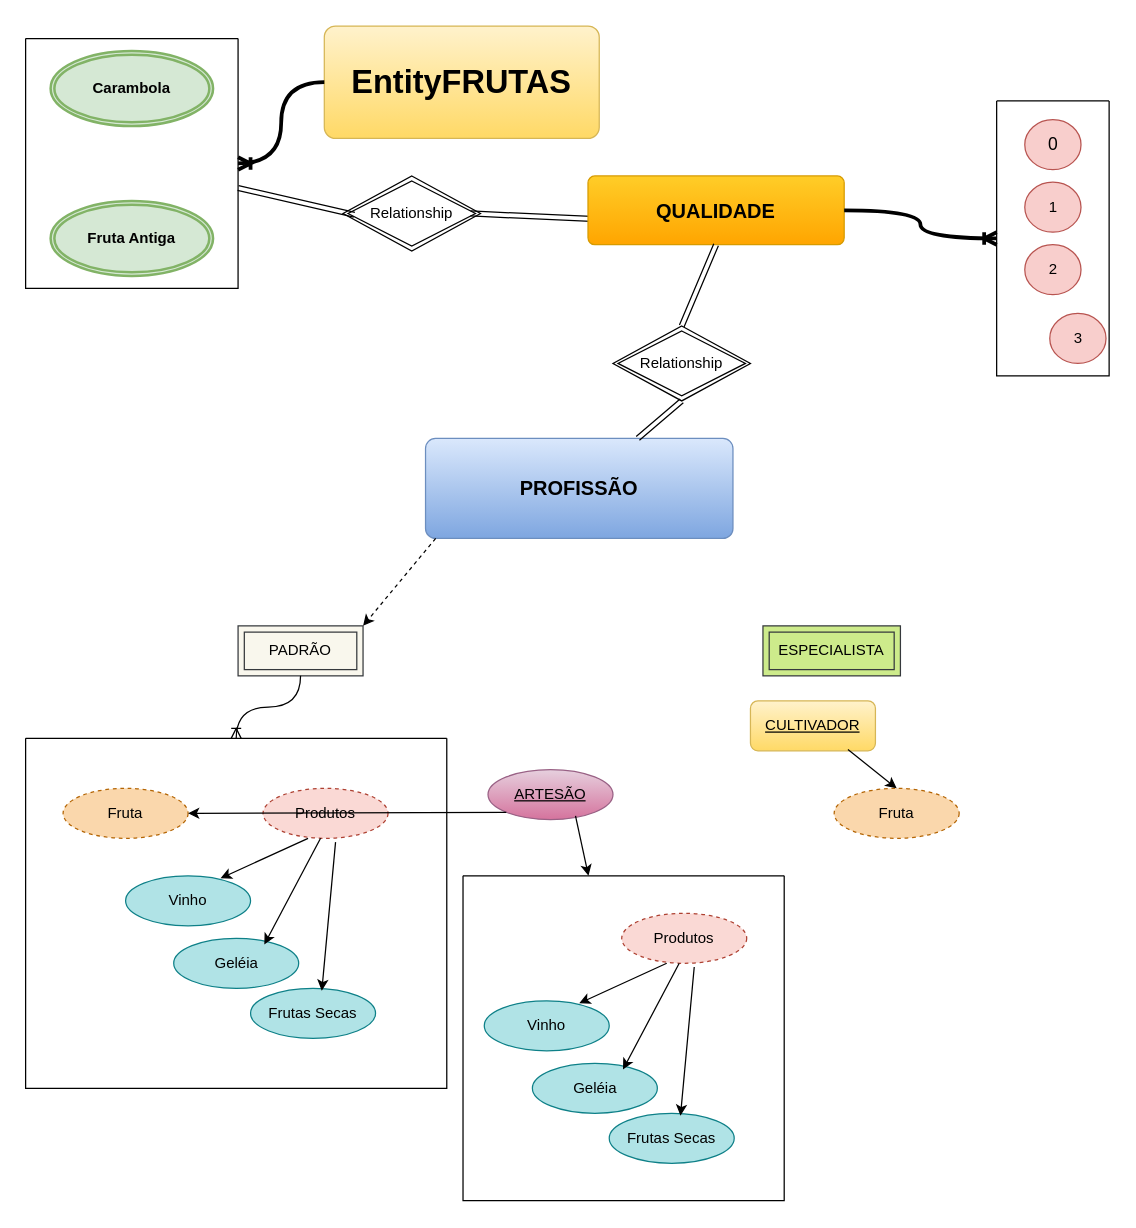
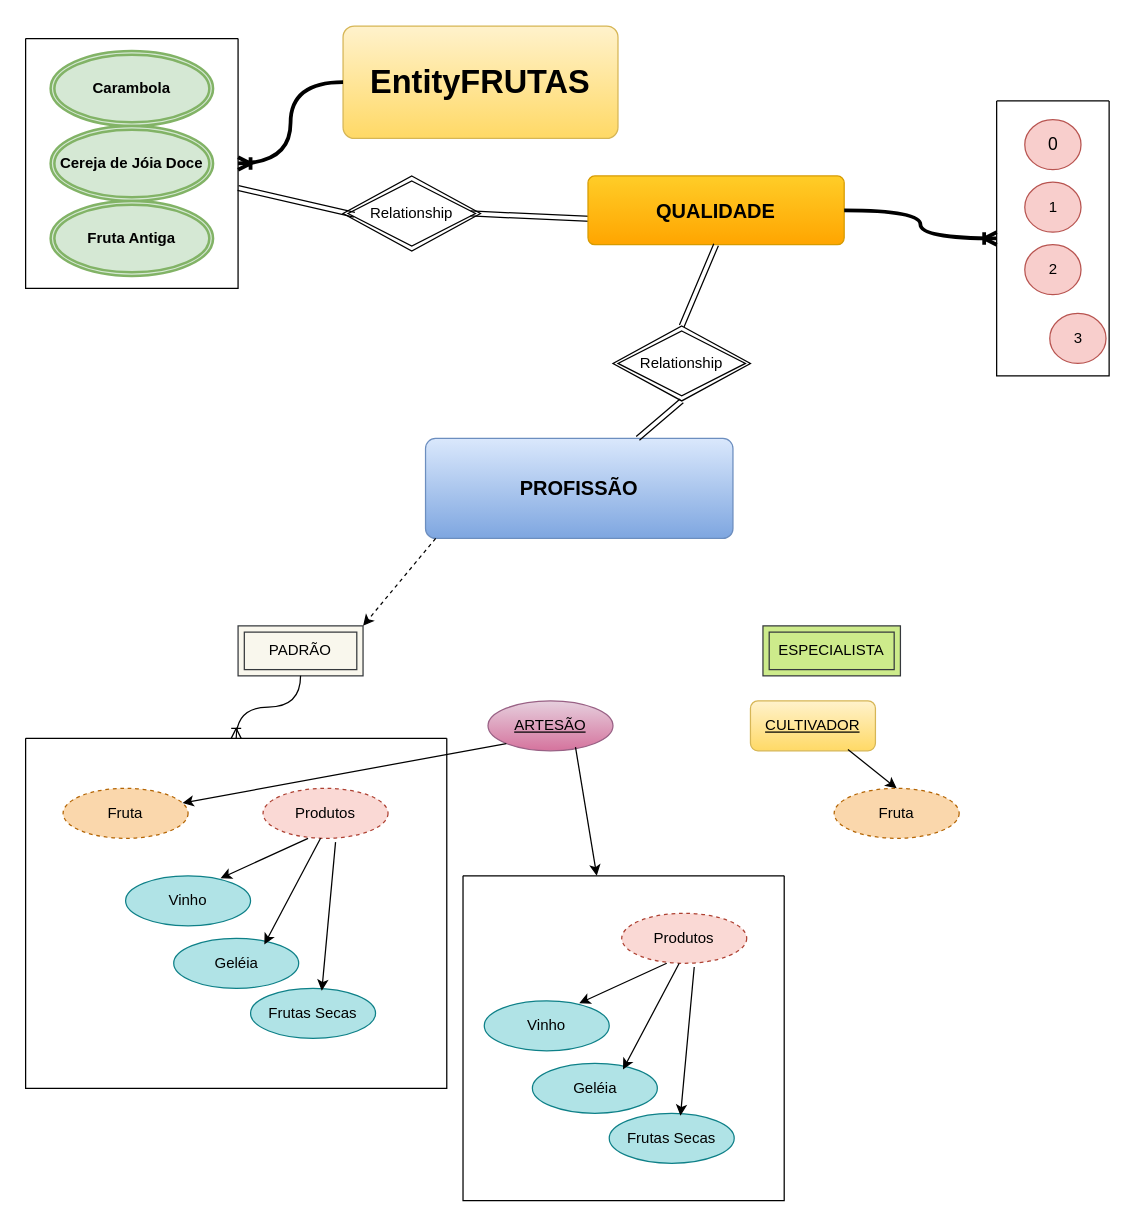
(462, 82) -> (481, 82)
none -> (132, 163)
(551, 794) -> (551, 726)
